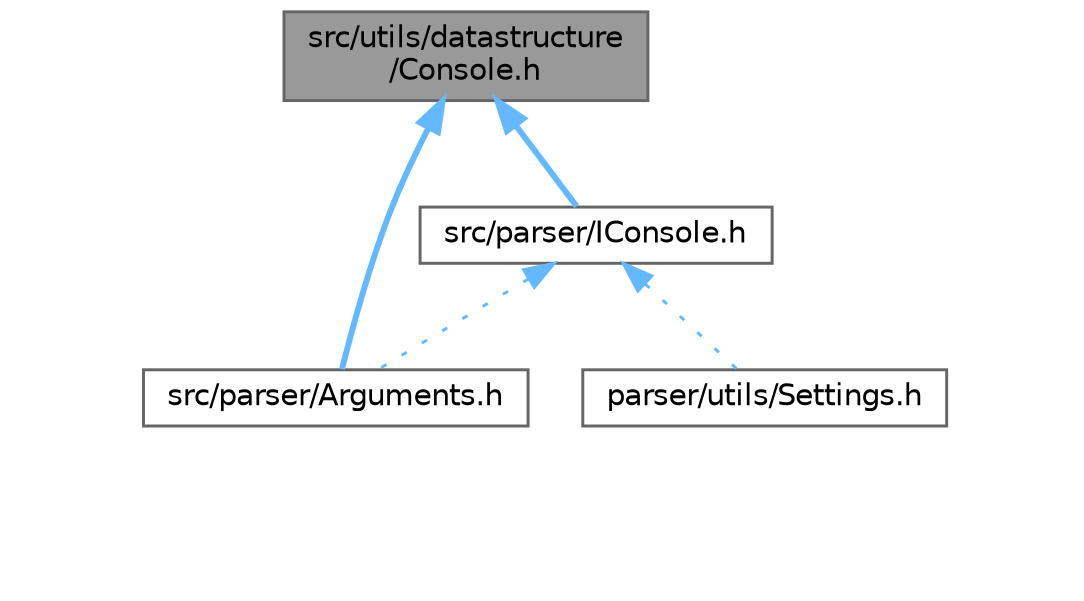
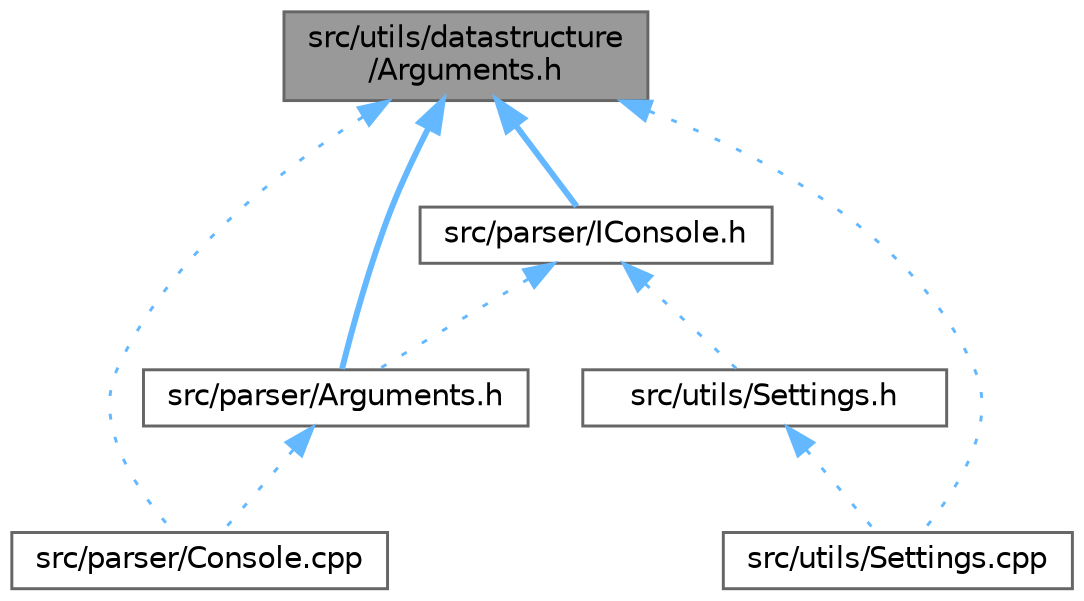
(466, 56) -> (466, 56)
(765, 398) -> (765, 398)
none -> (200, 561)
none -> (898, 561)
